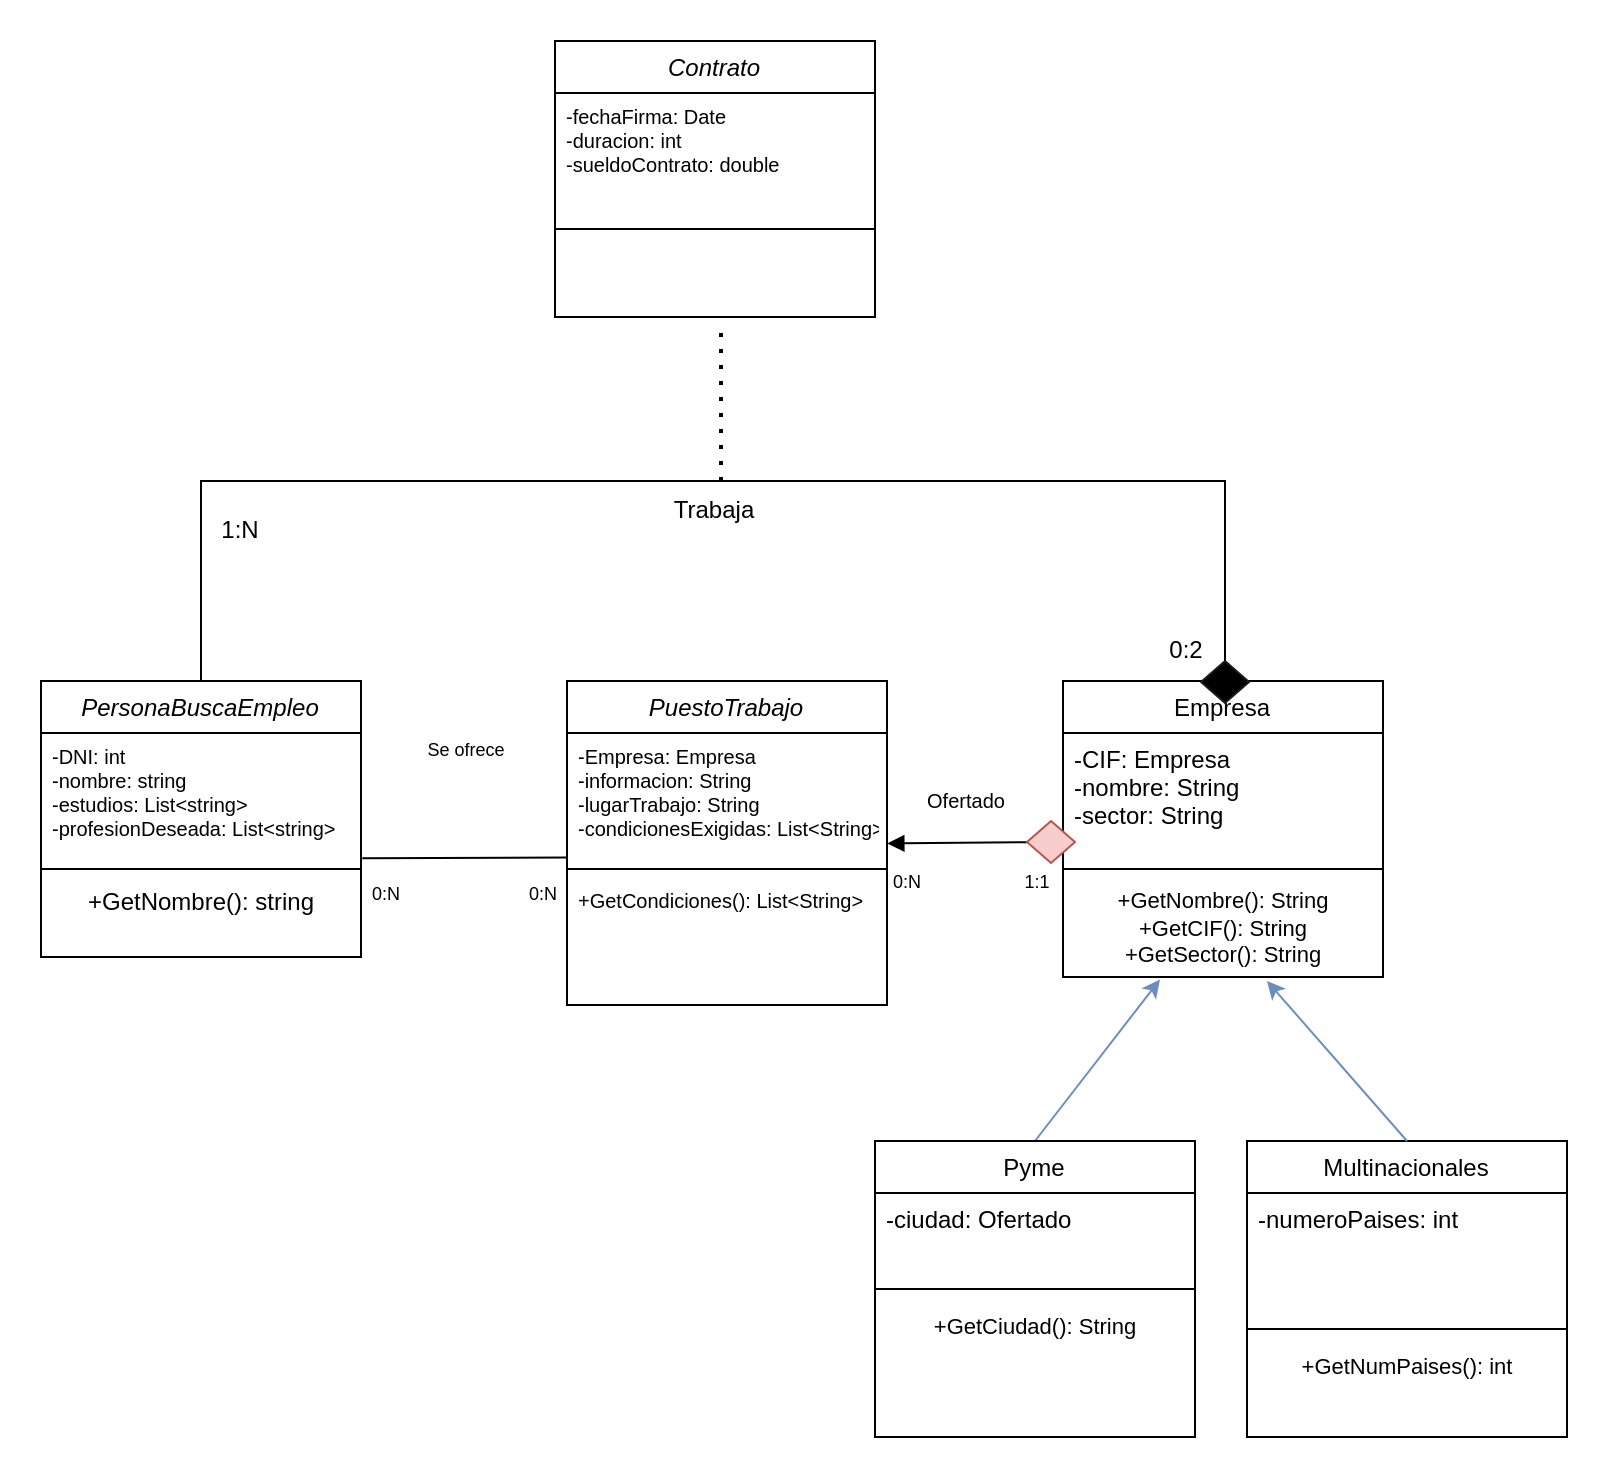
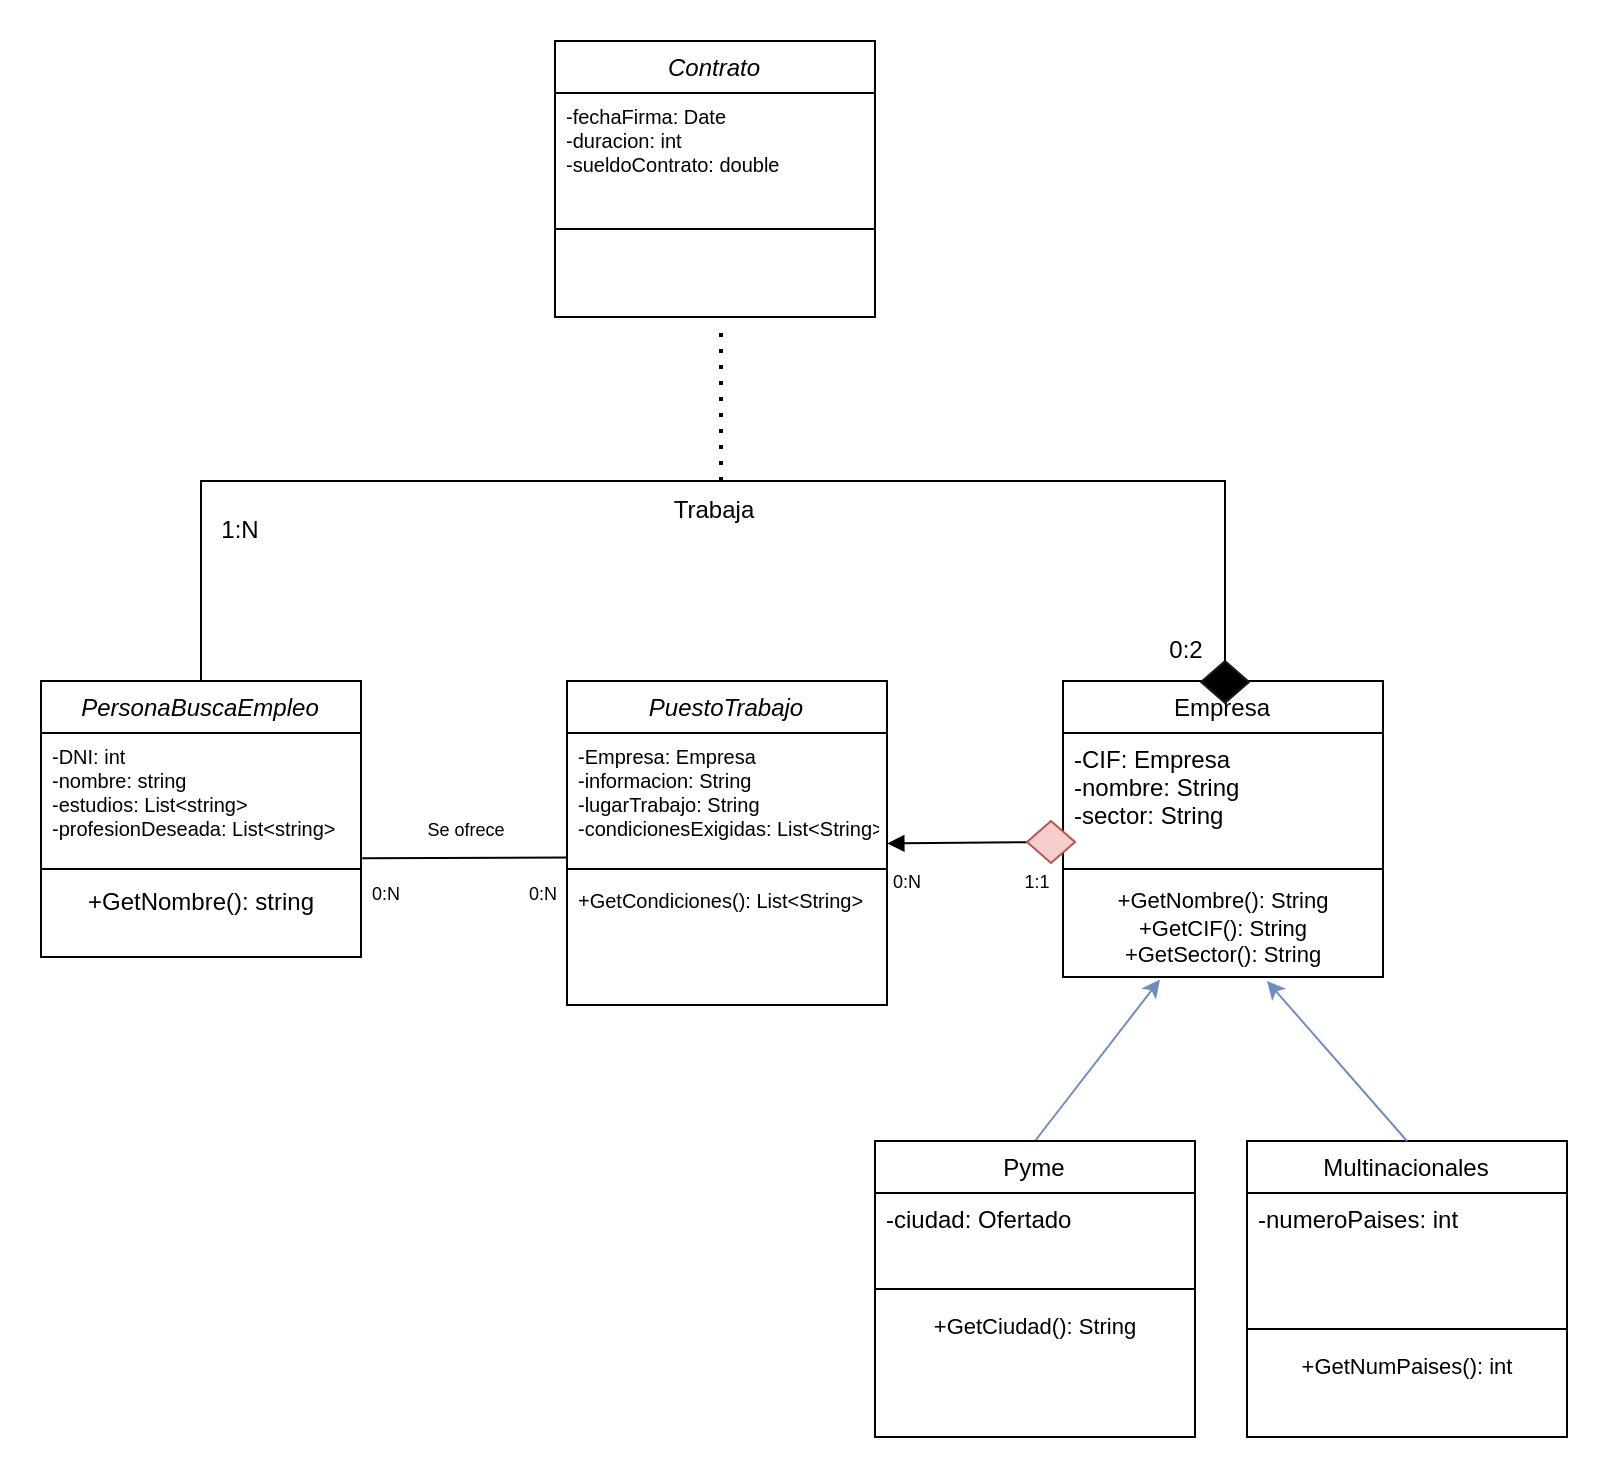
(467, 749) -> (467, 829)
(967, 801) -> none
